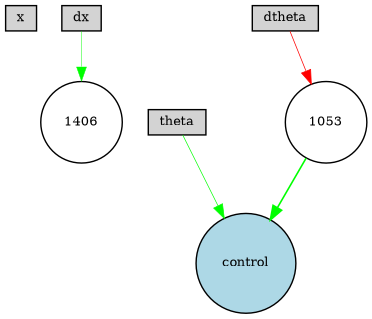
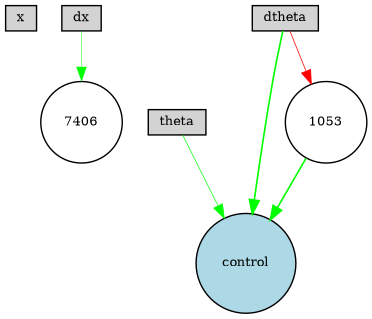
none -> (267, 115)
(82, 122) -> (82, 122)
